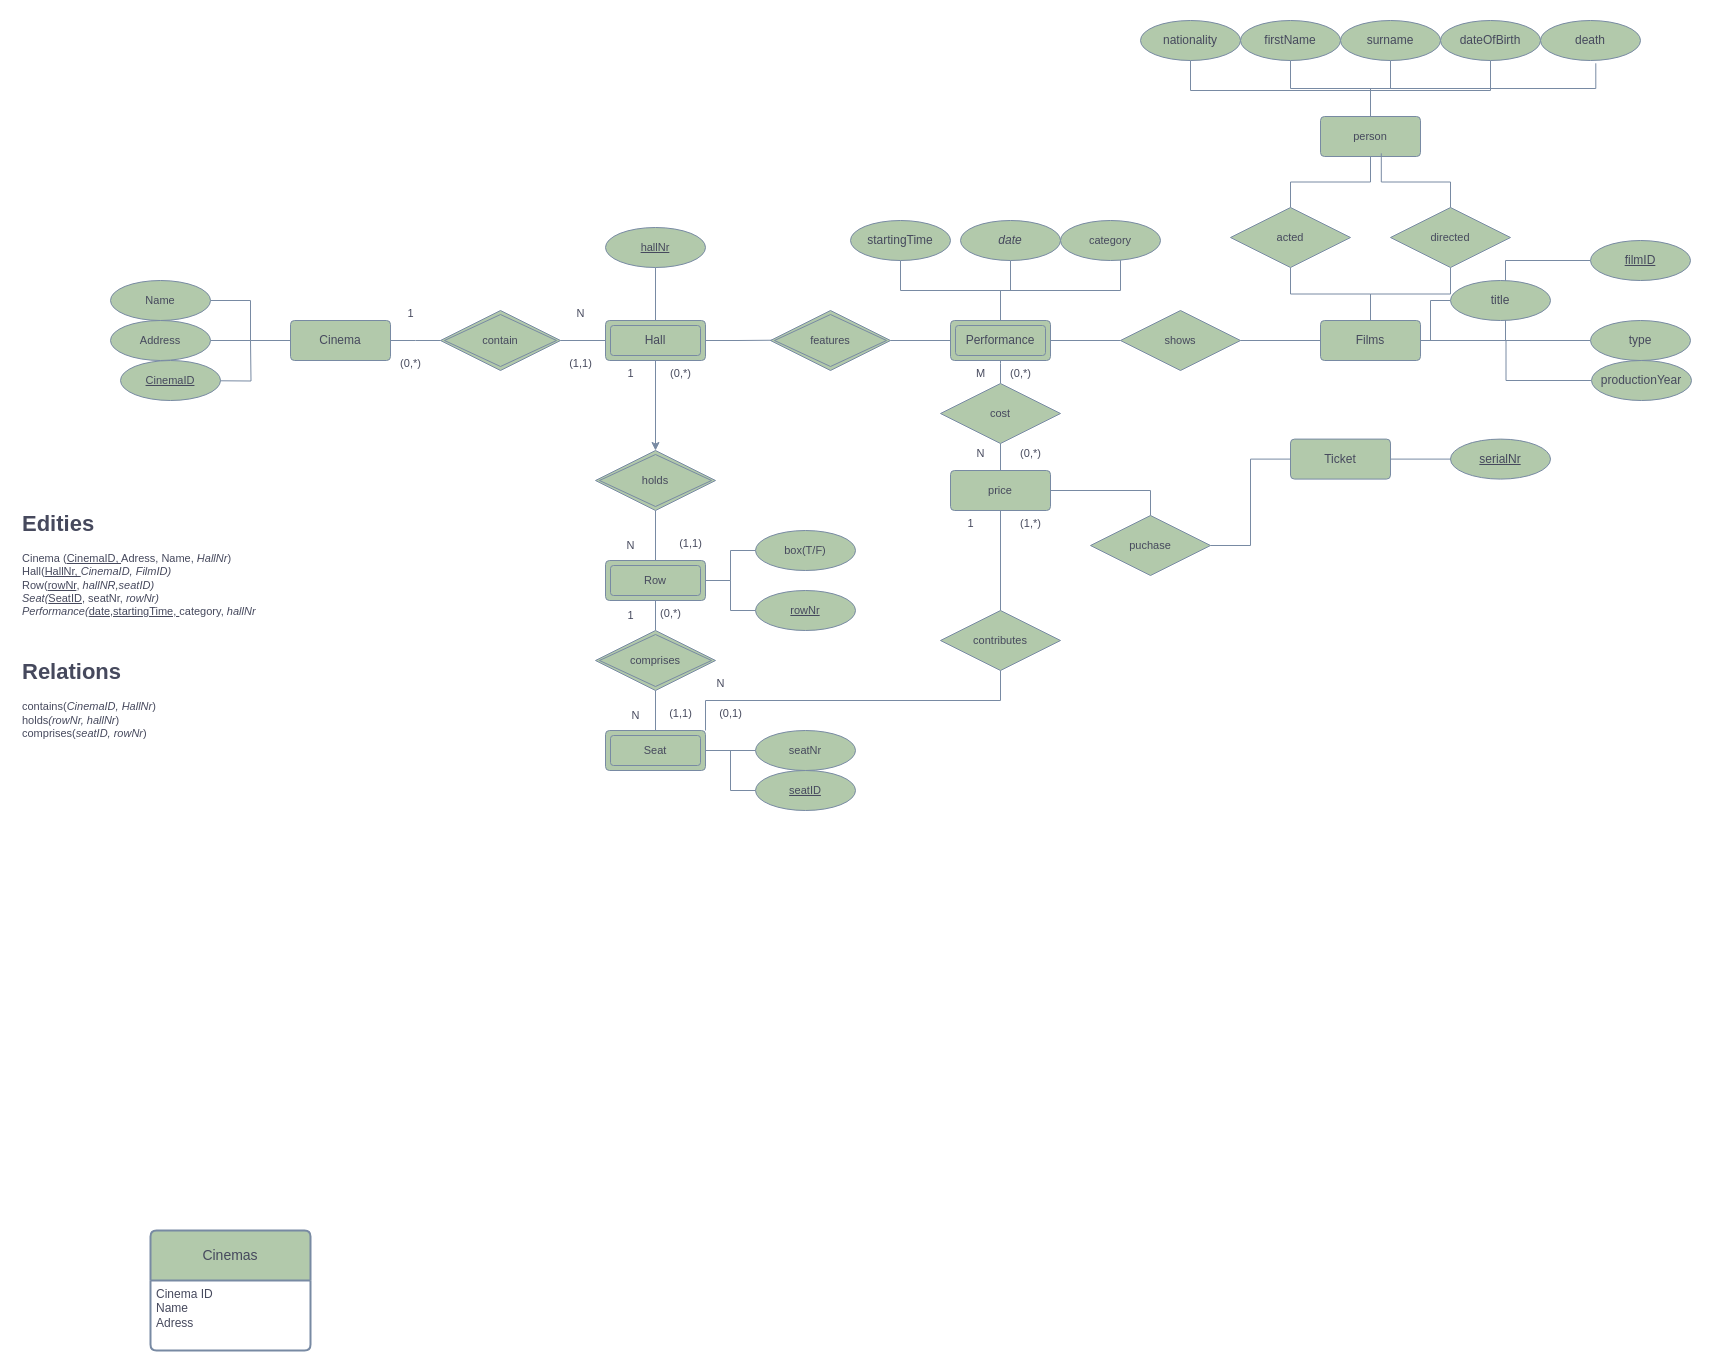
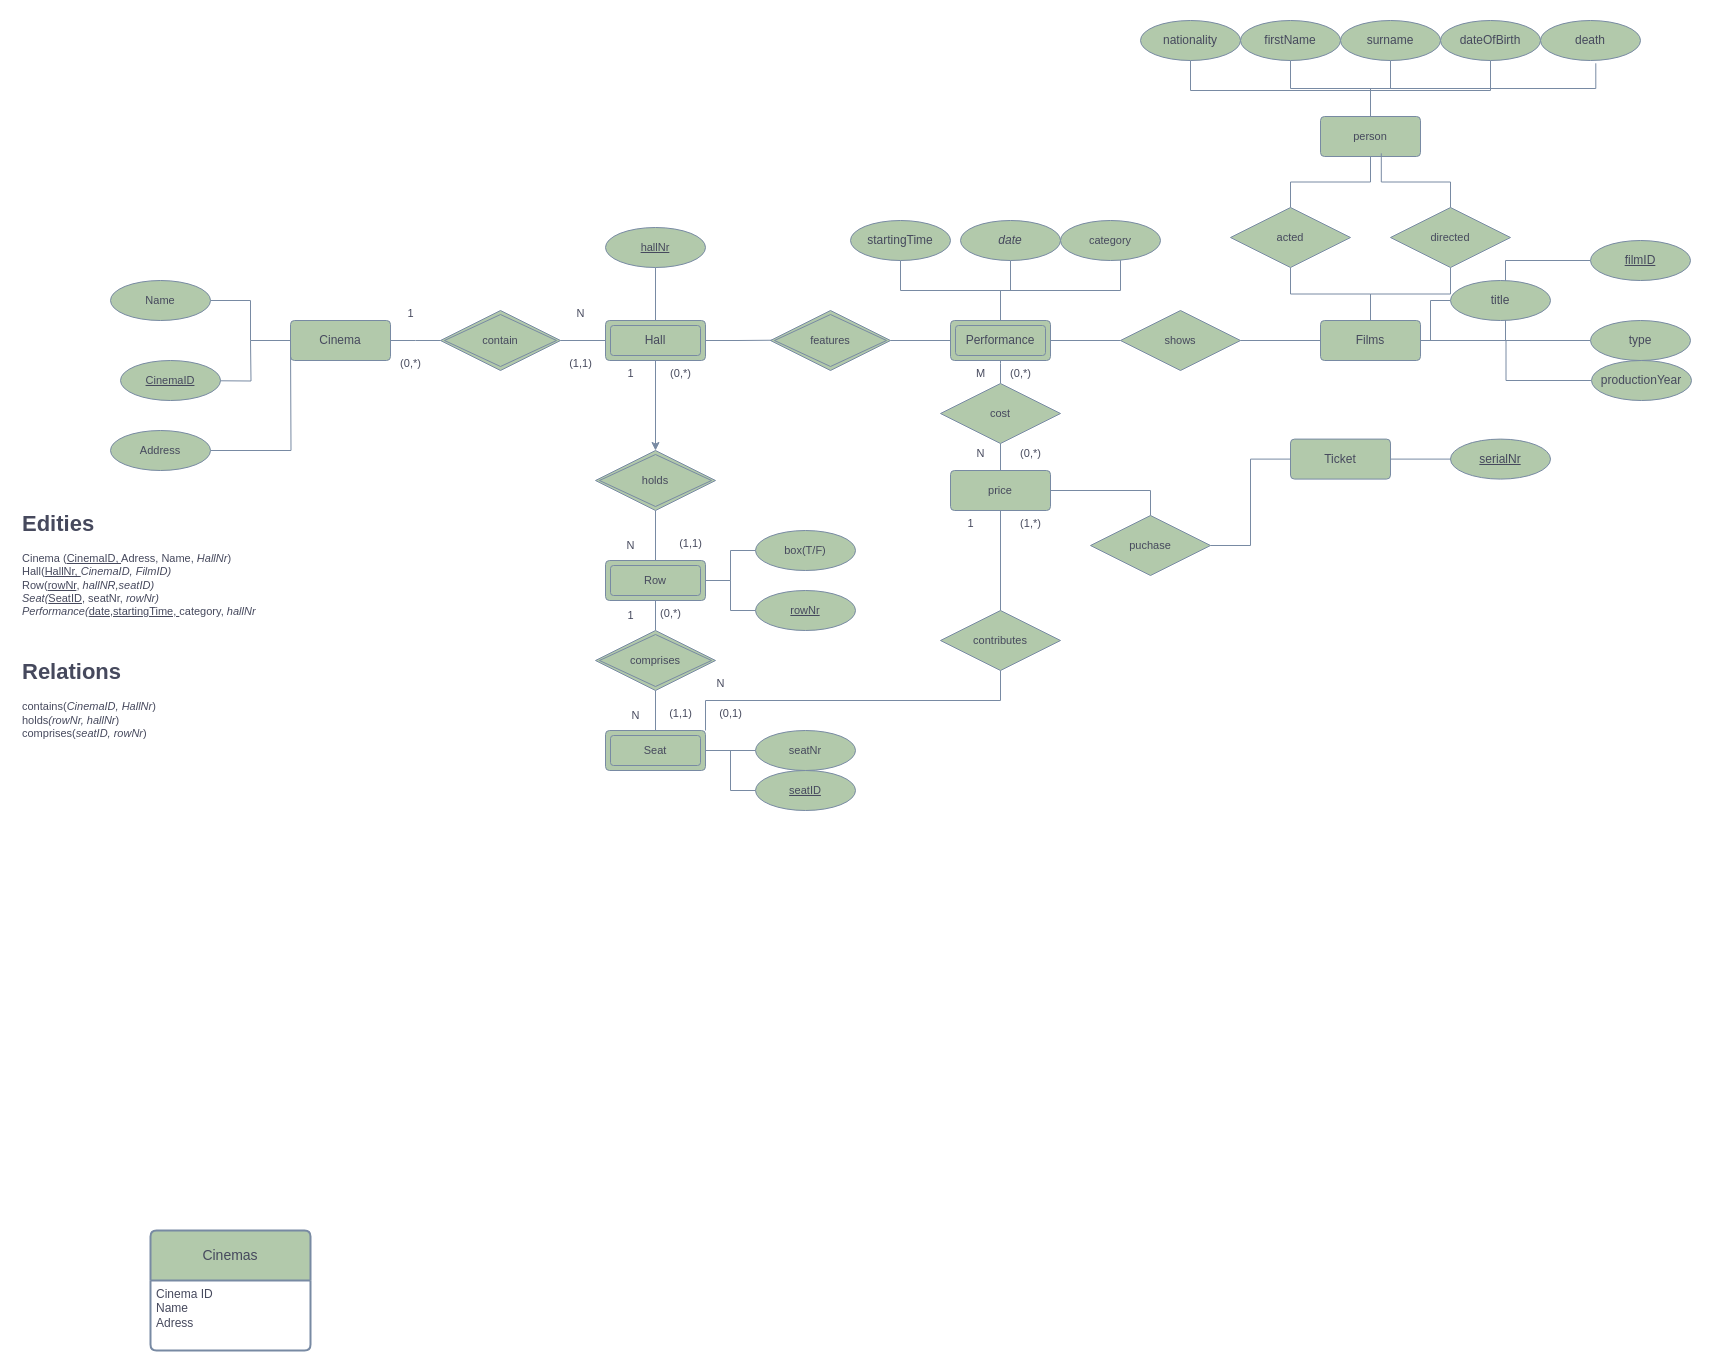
(161, 341) -> (161, 451)
